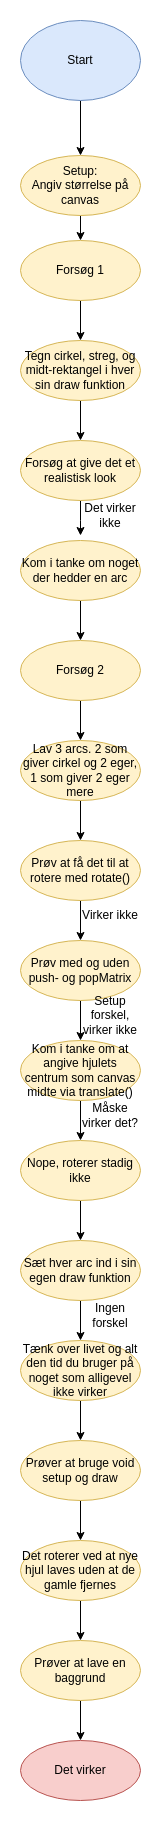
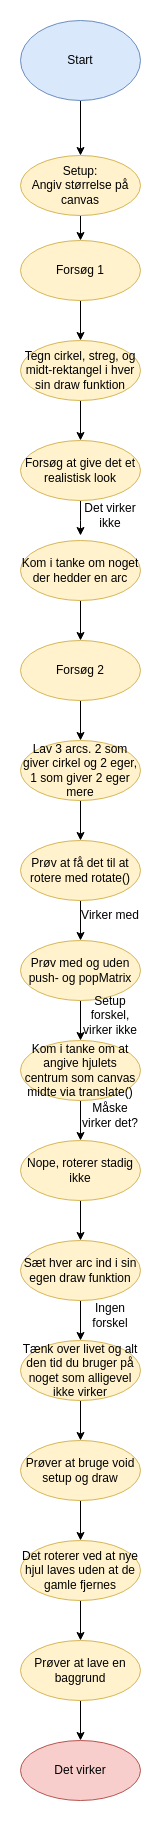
(111, 916) -> (111, 916)
